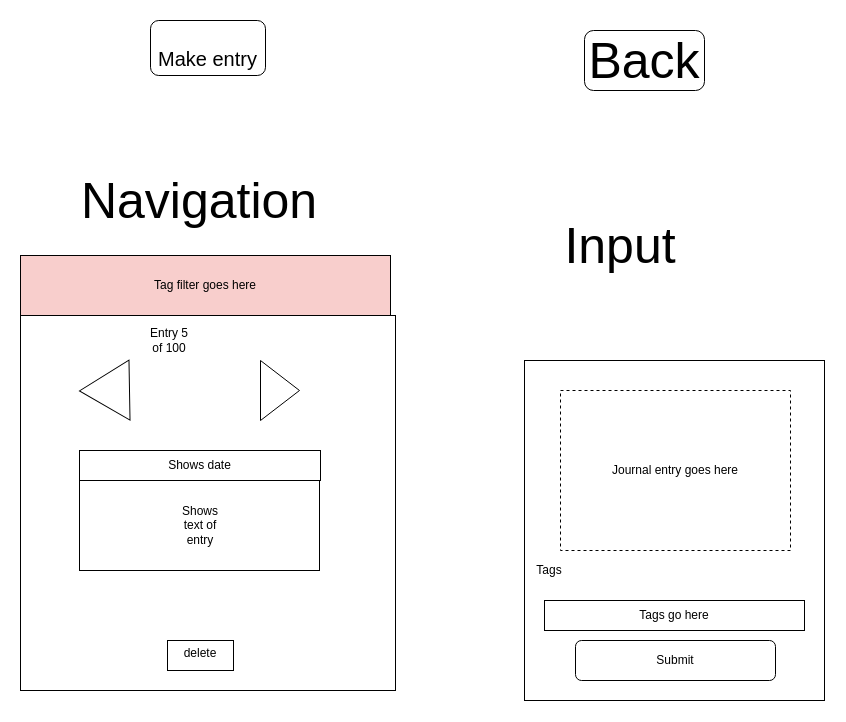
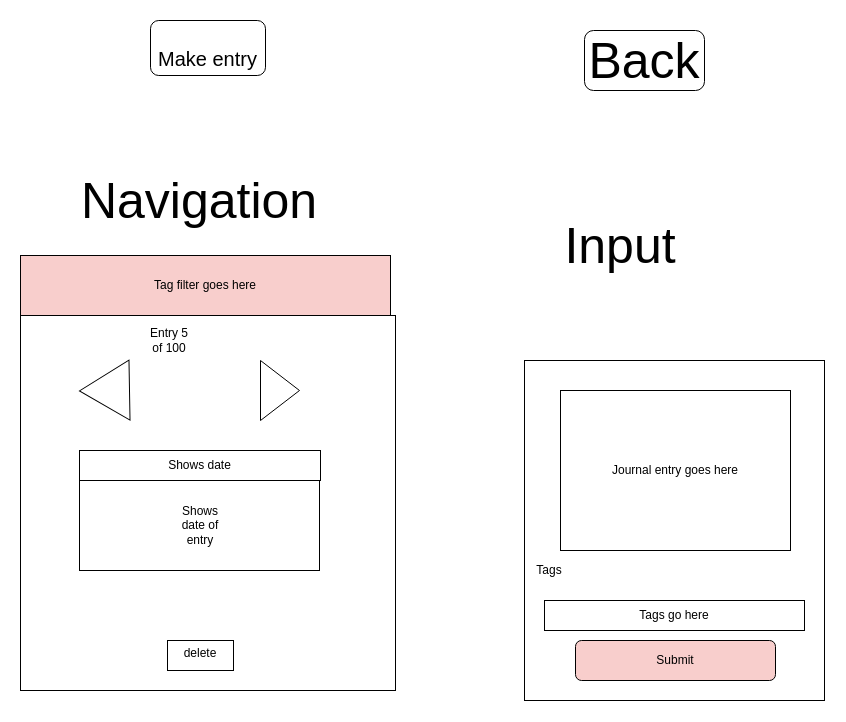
(676, 471) -> (676, 471)
(201, 526) -> (201, 526)
(676, 661) -> (676, 661)
